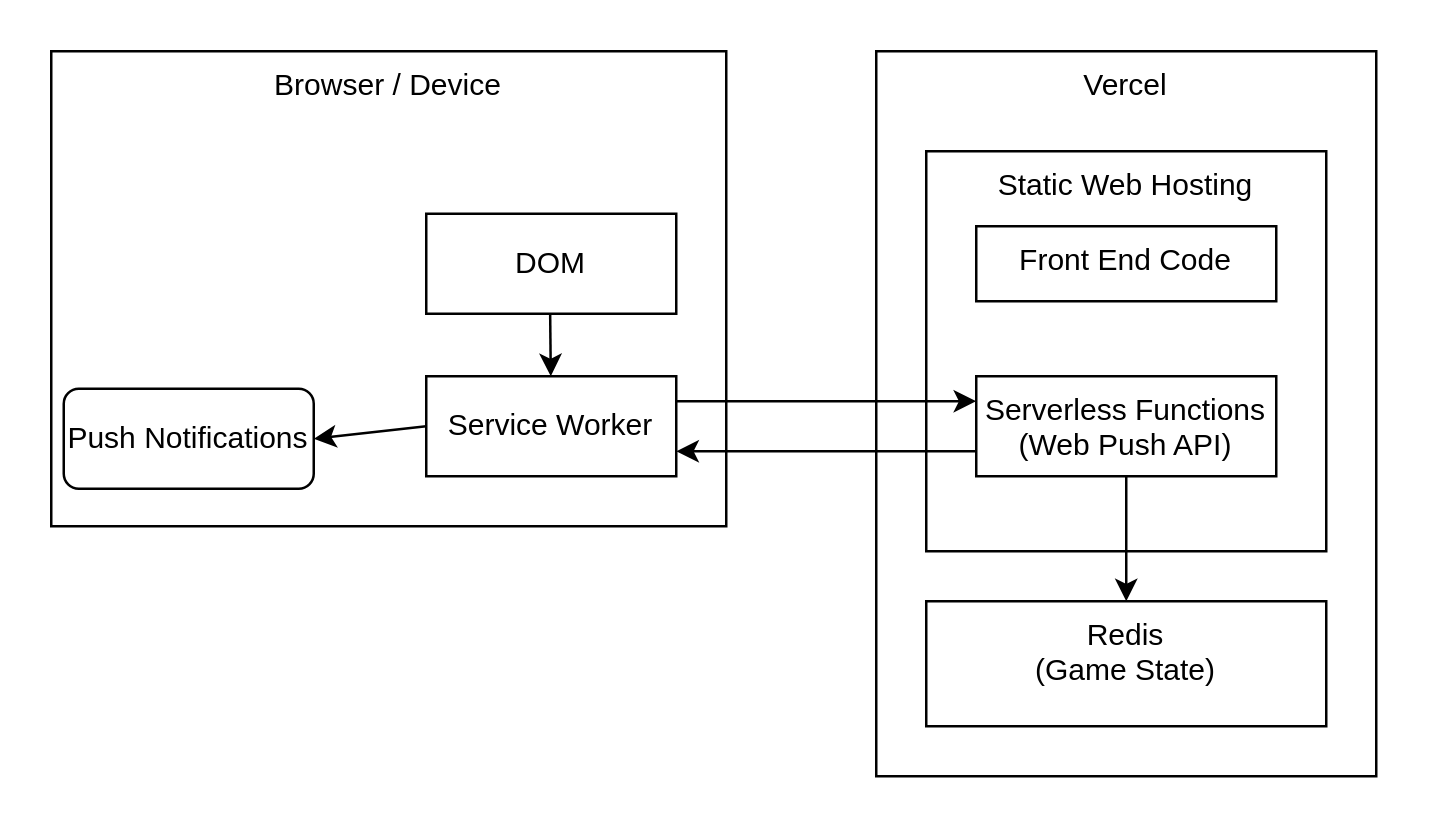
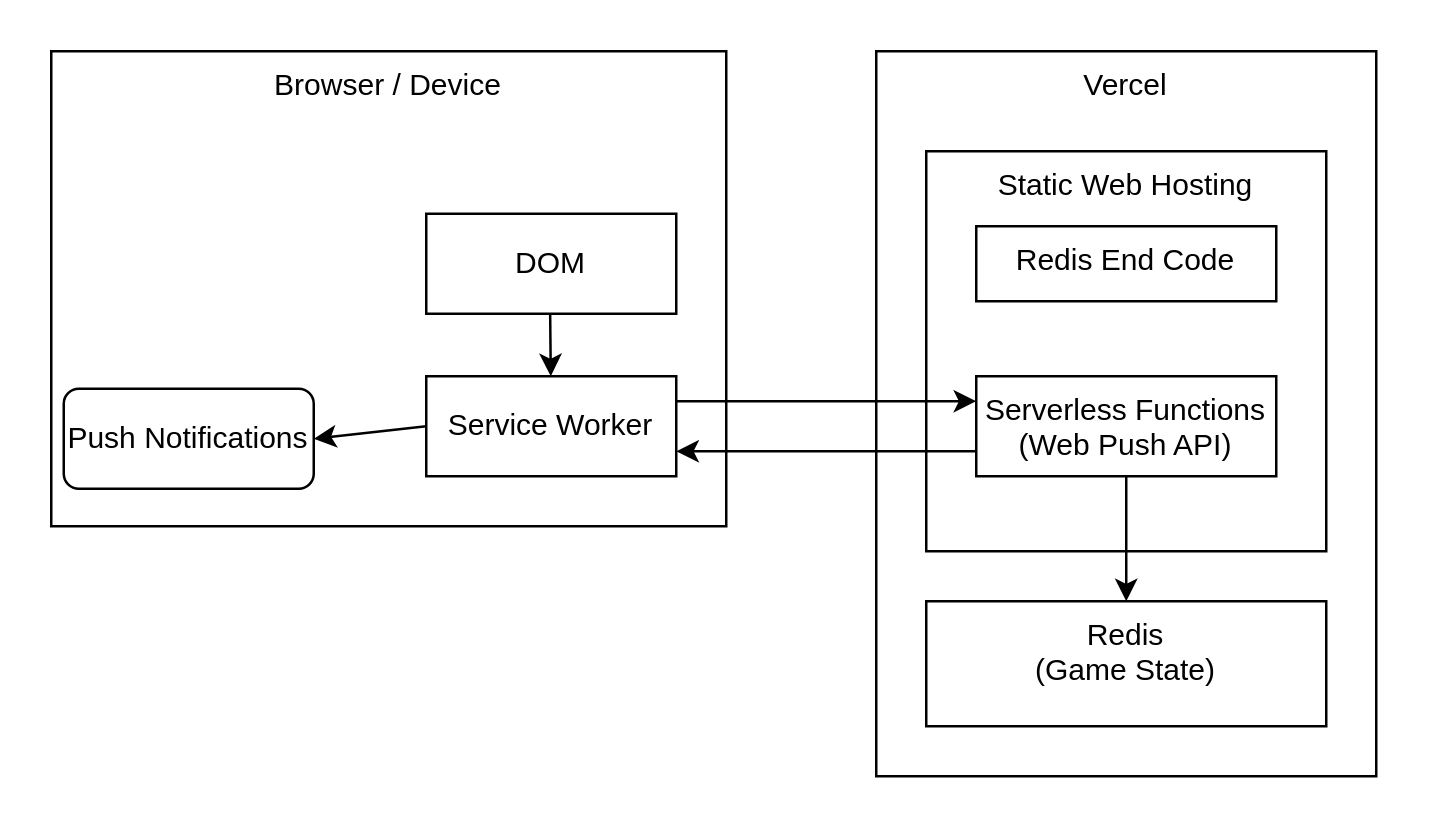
(1126, 262) -> (1126, 262)
